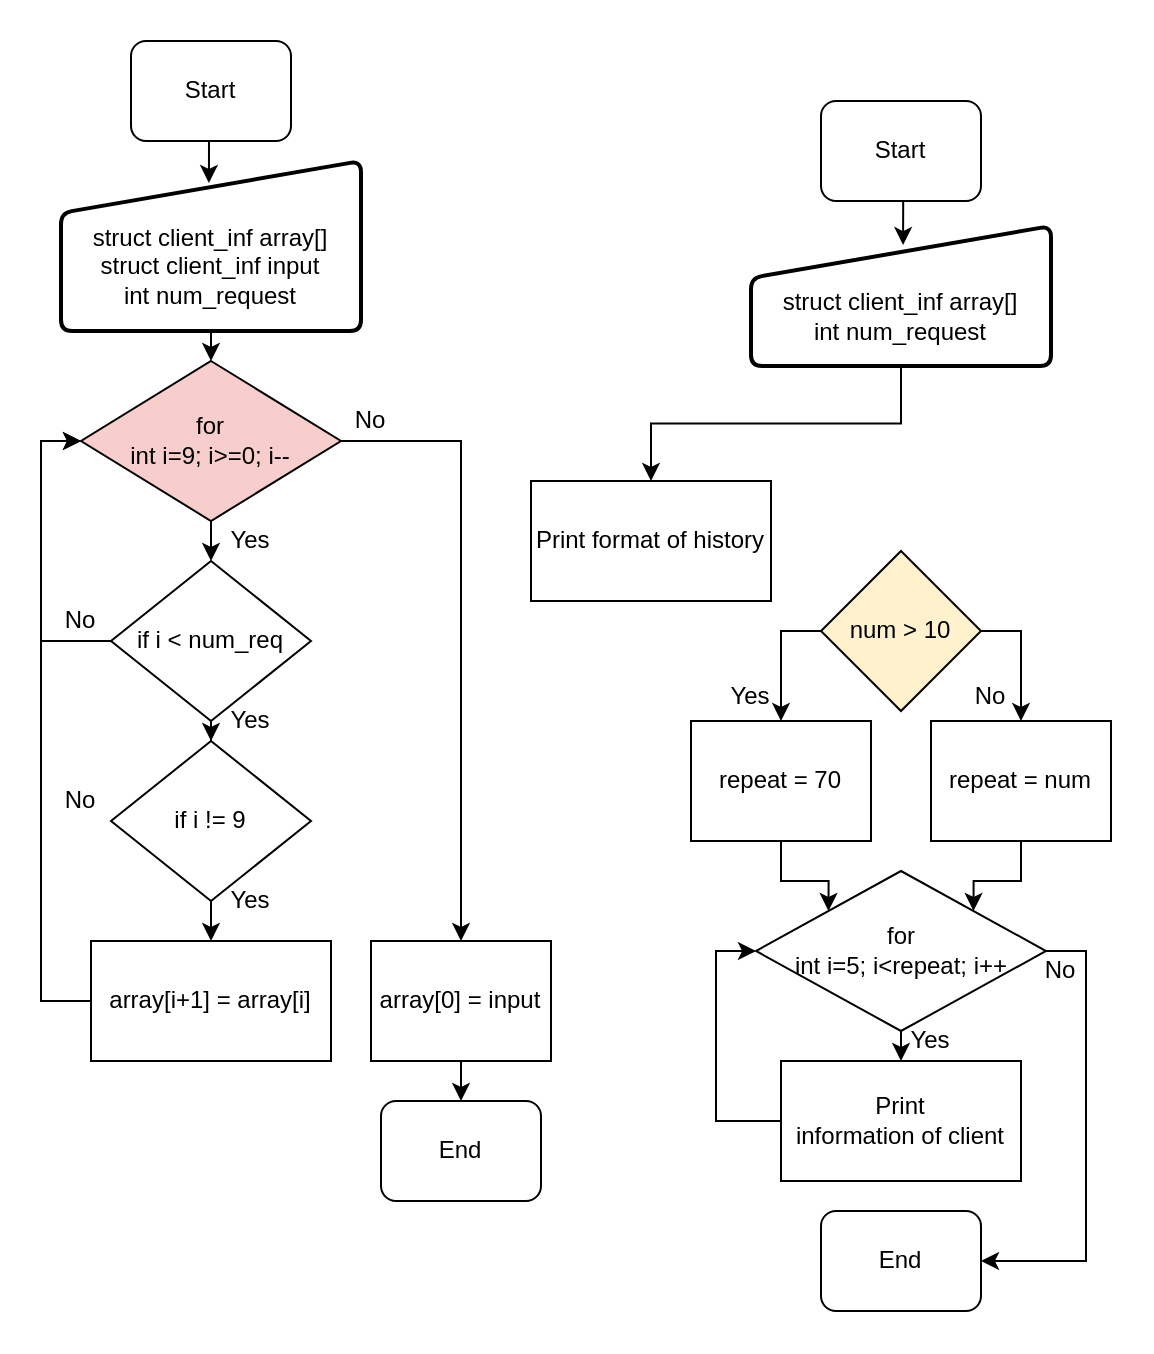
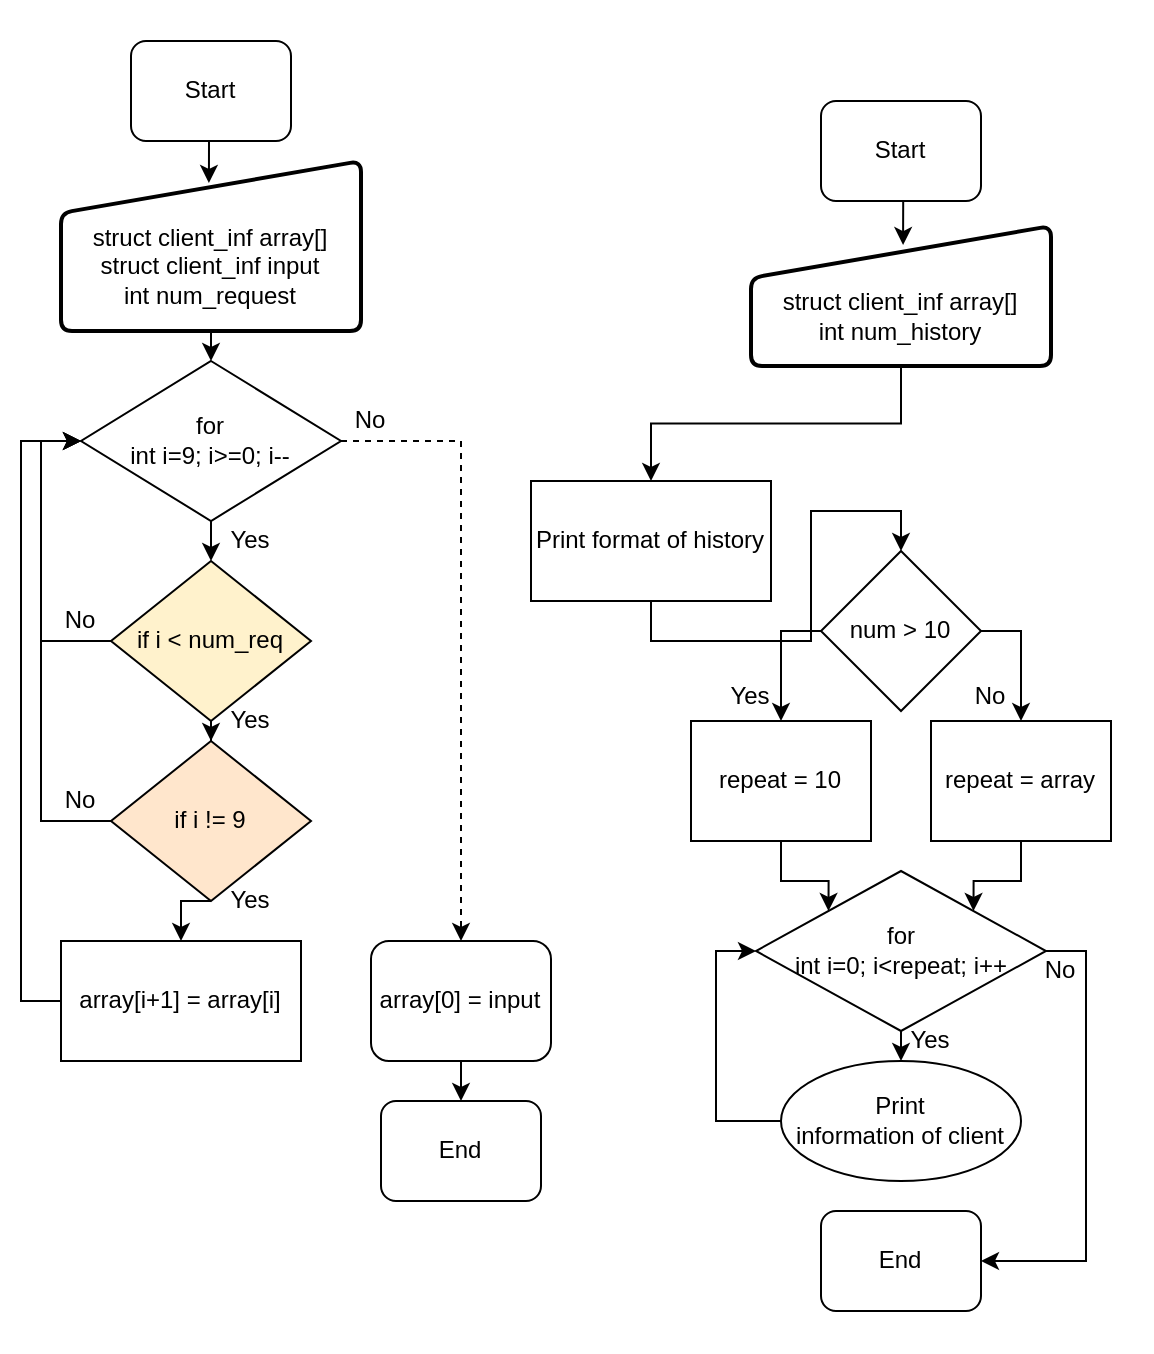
(901, 317) -> (901, 317)
(211, 441) -> (211, 441)
none -> (811, 618)
(461, 622) -> (461, 622)
(901, 631) -> (901, 631)
(211, 641) -> (211, 641)
(211, 761) -> (211, 761)
(781, 781) -> (781, 781)
(1021, 781) -> (1021, 781)
none -> (78, 821)
(211, 821) -> (211, 821)
(902, 951) -> (902, 951)
(211, 1001) -> (181, 1001)
(461, 1001) -> (461, 1001)
(901, 1121) -> (901, 1121)
